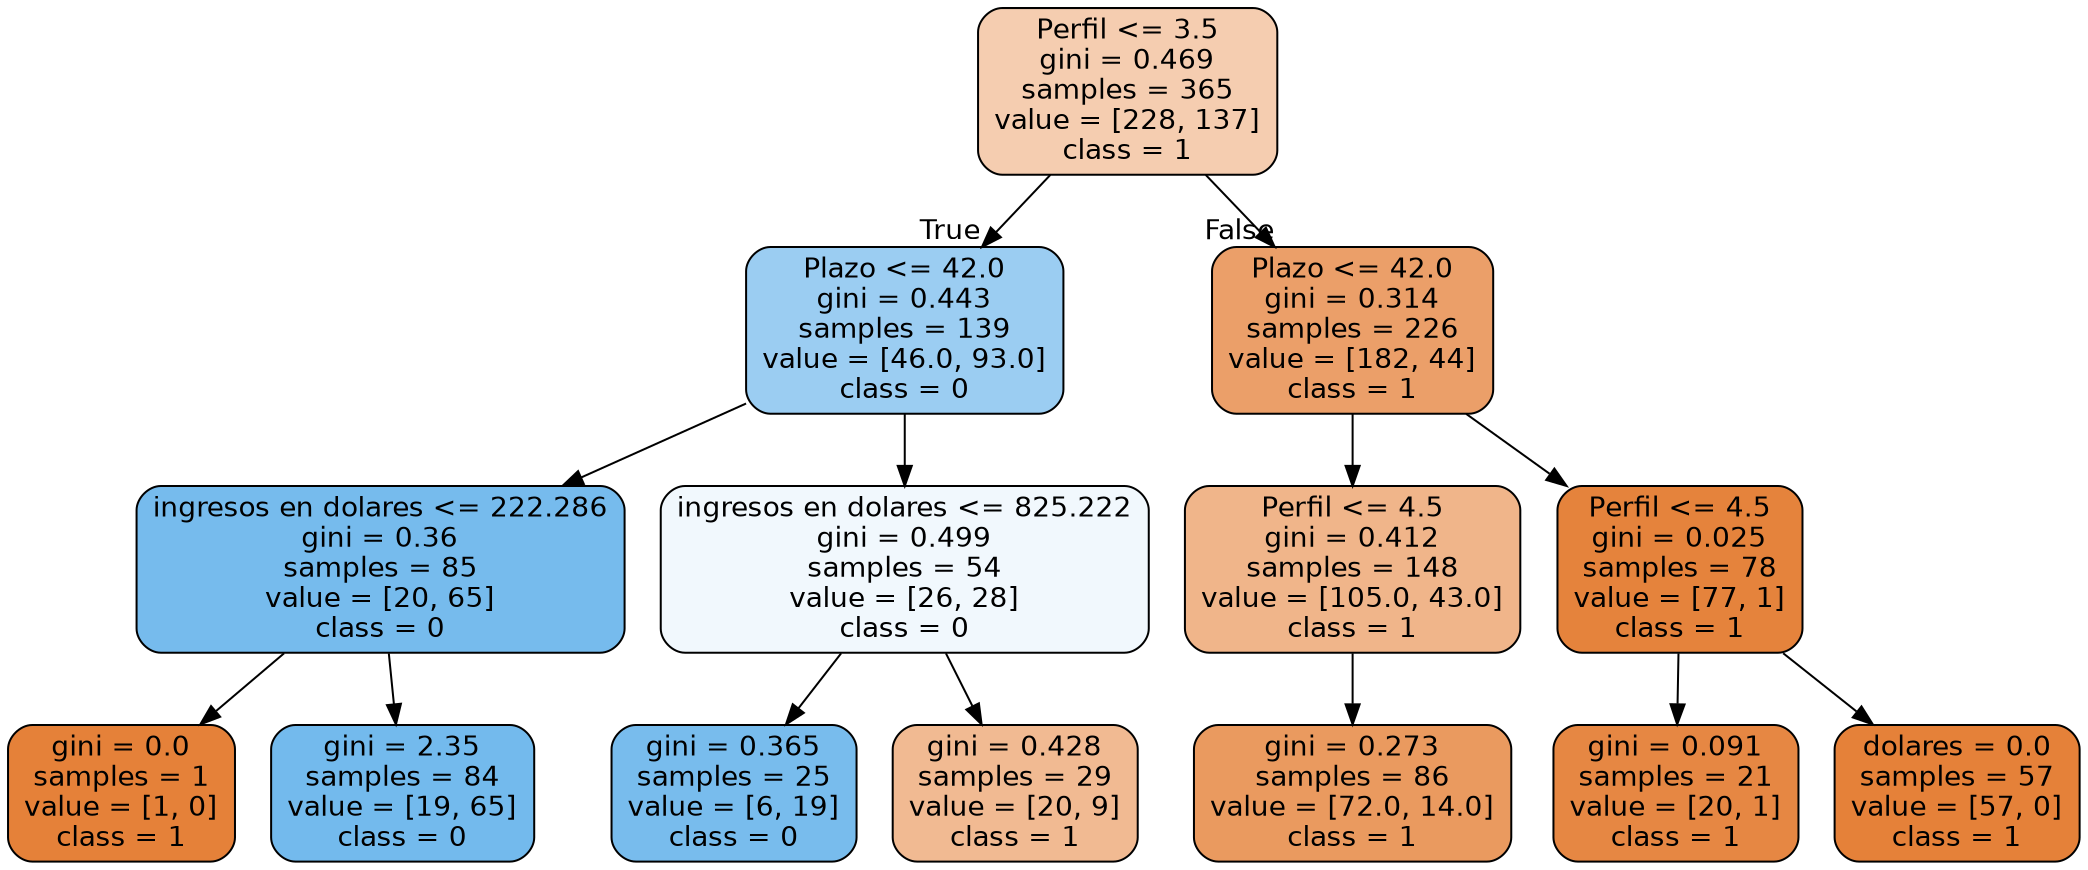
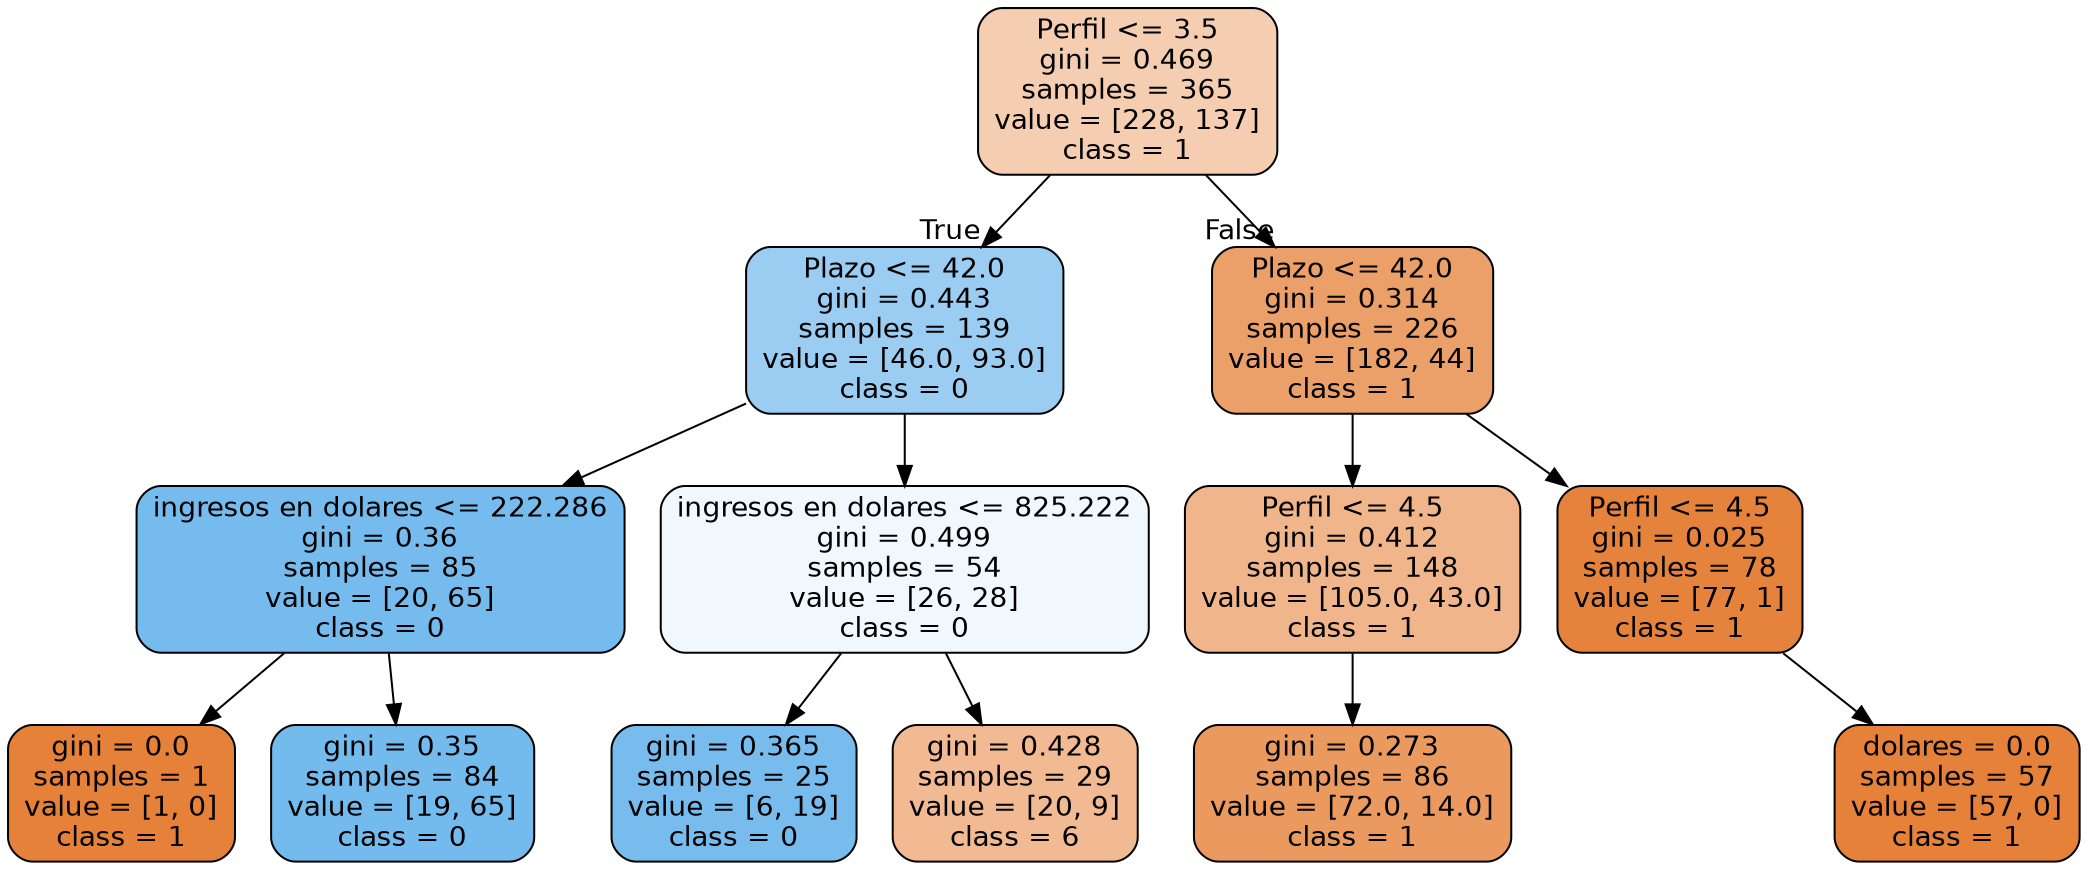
(403, 793) -> (403, 793)
(1015, 793) -> (1015, 793)
(1676, 793) -> none
